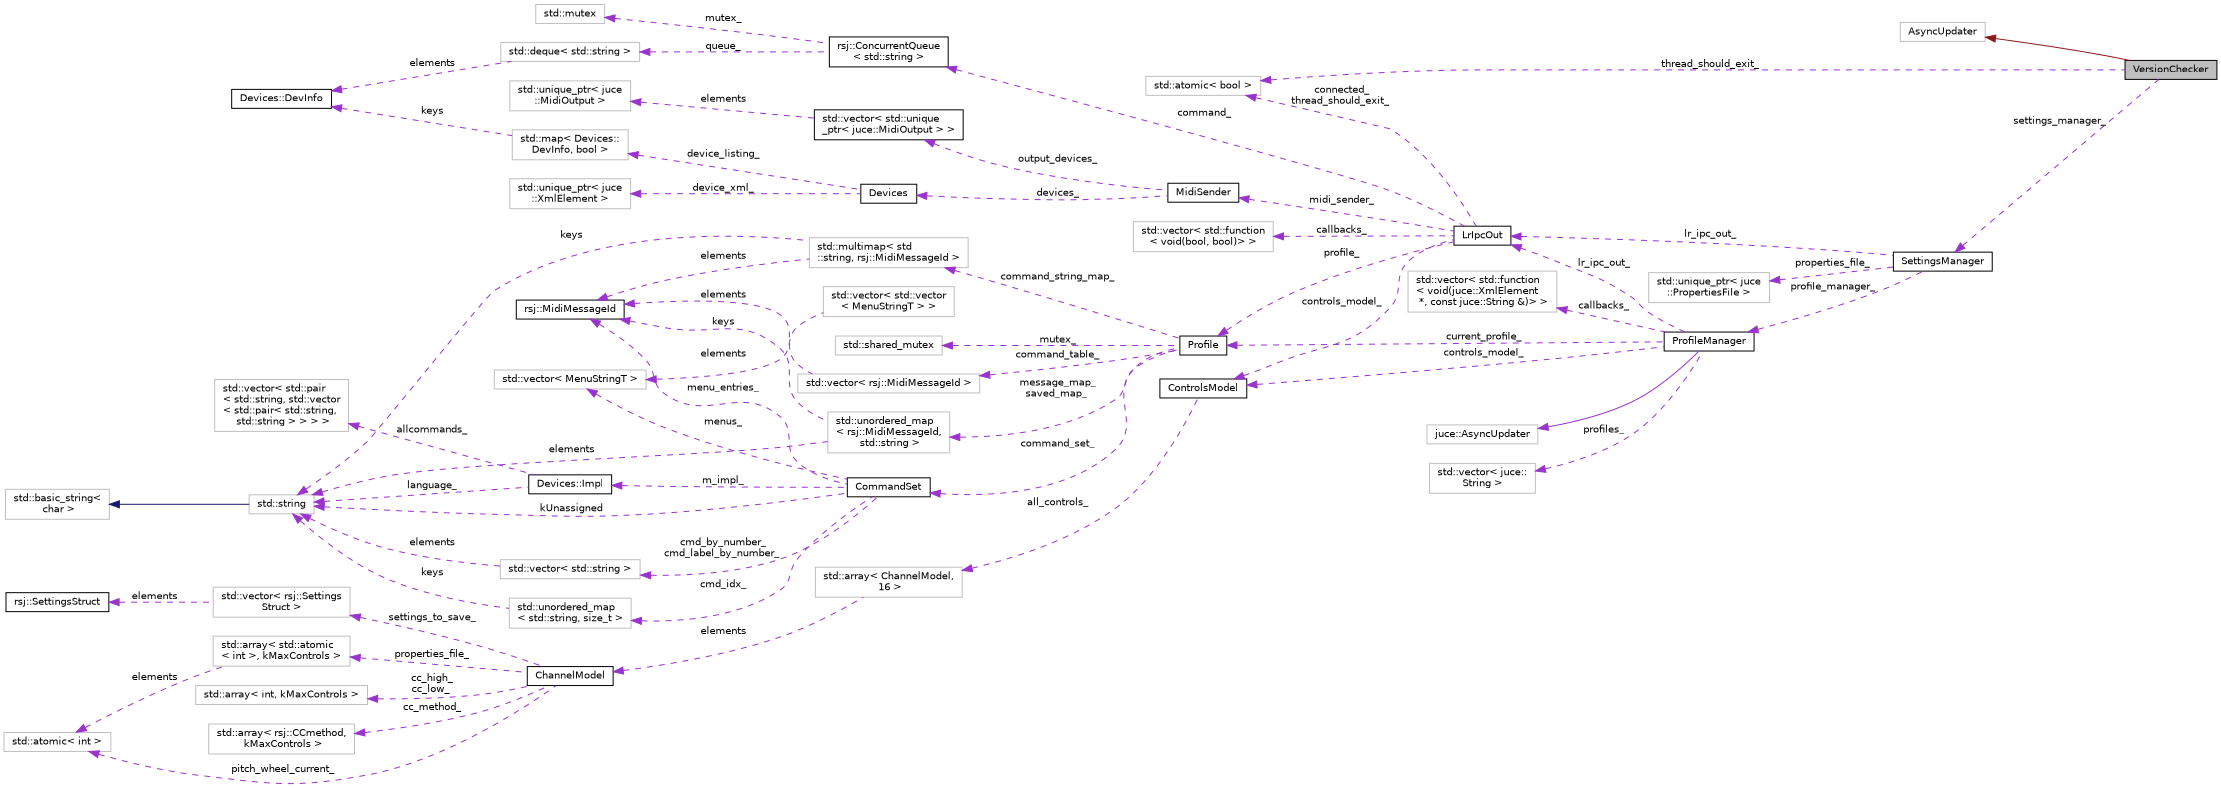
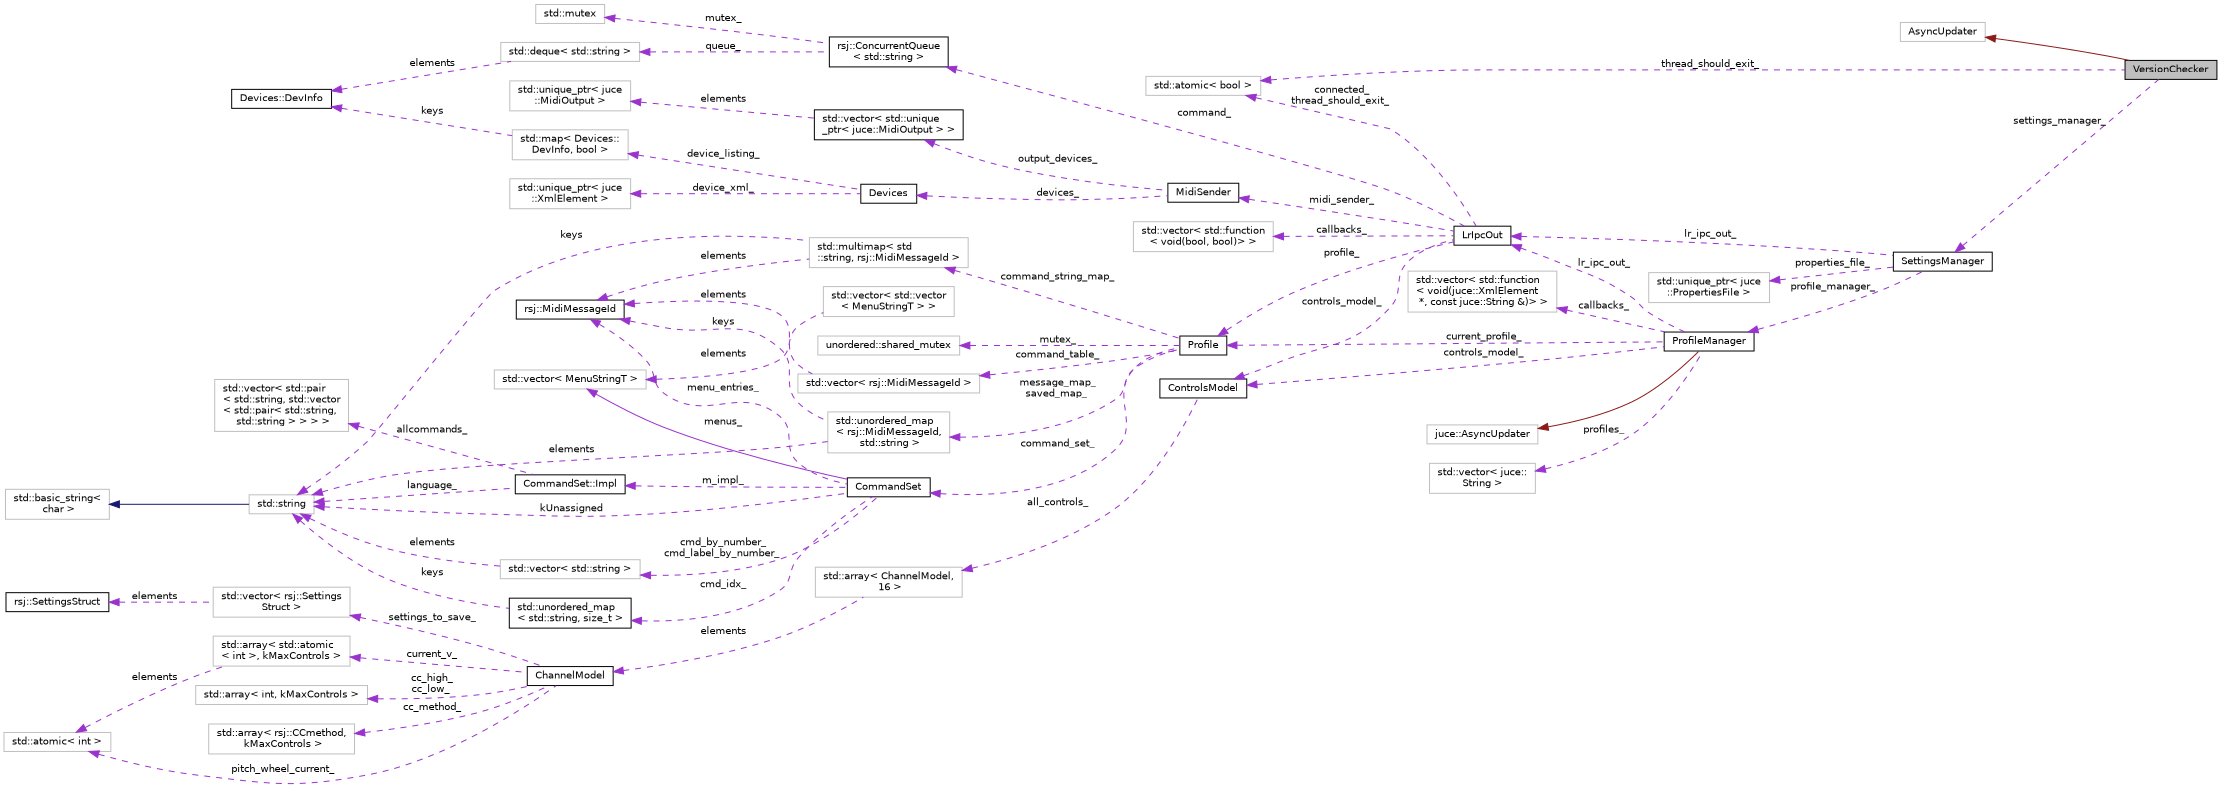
(889, 346) -> (889, 346)
(1630, 403) -> (1630, 403)
(718, 446) -> (718, 446)
(570, 484) -> (570, 484)
(570, 613) -> (570, 613)
(431, 655) -> (431, 655)
